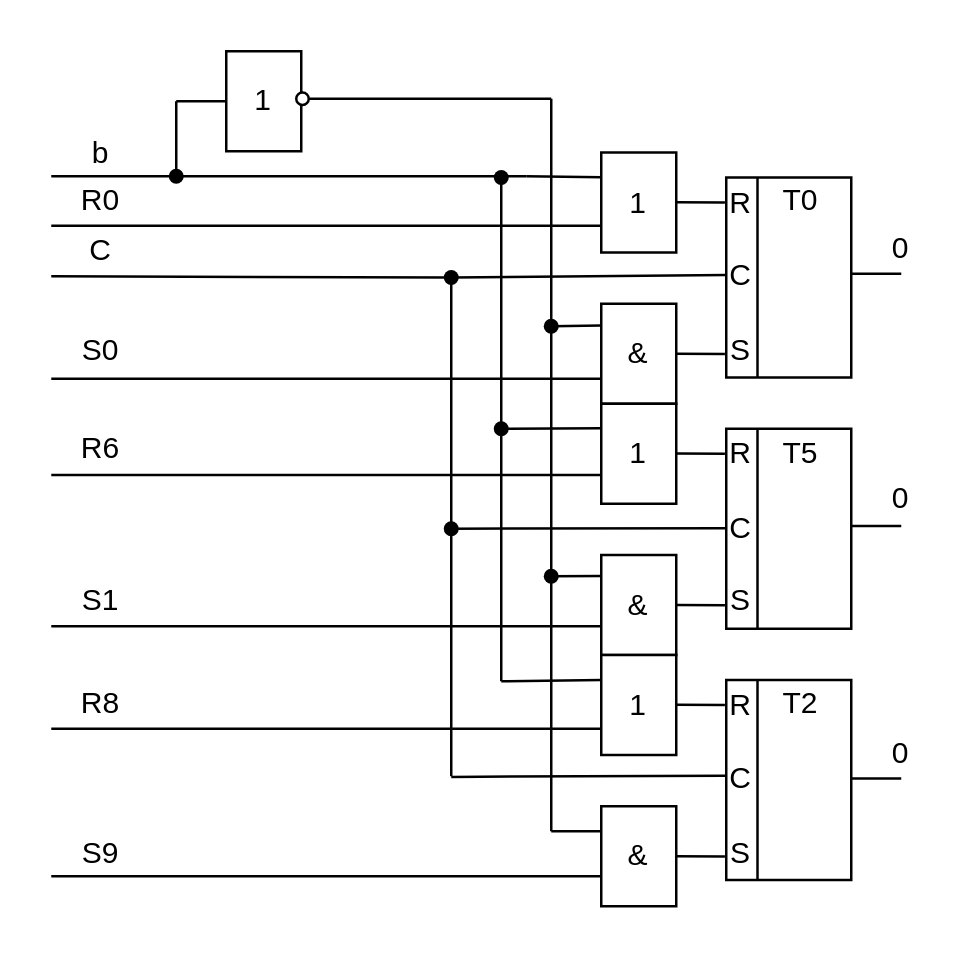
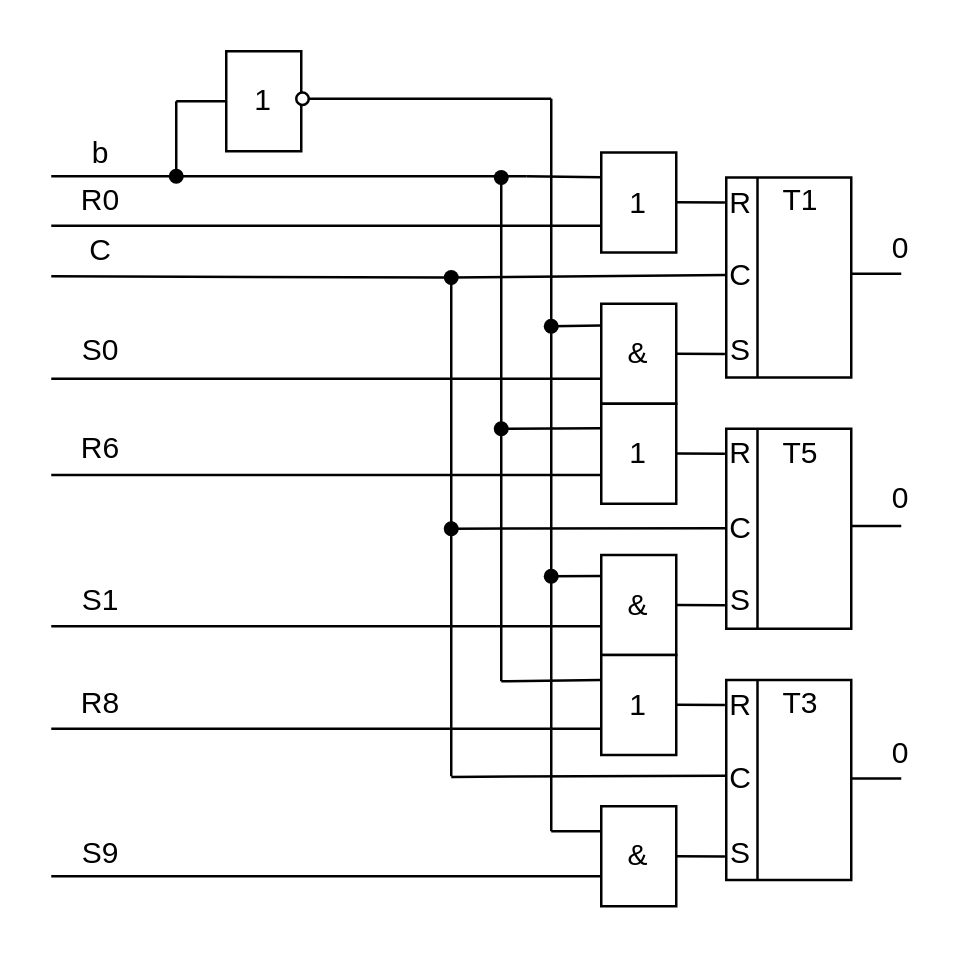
(801, 201) -> (801, 201)
(801, 704) -> (801, 704)
